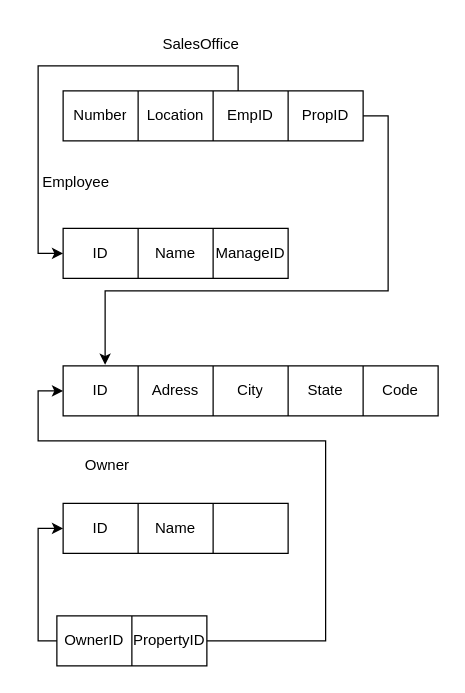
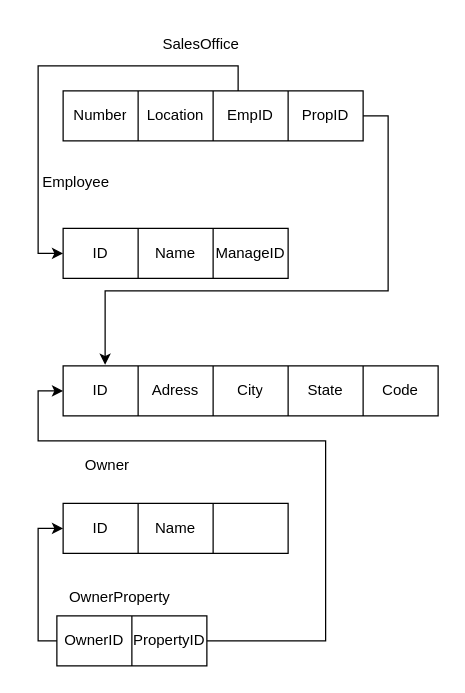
none -> (119, 597)
